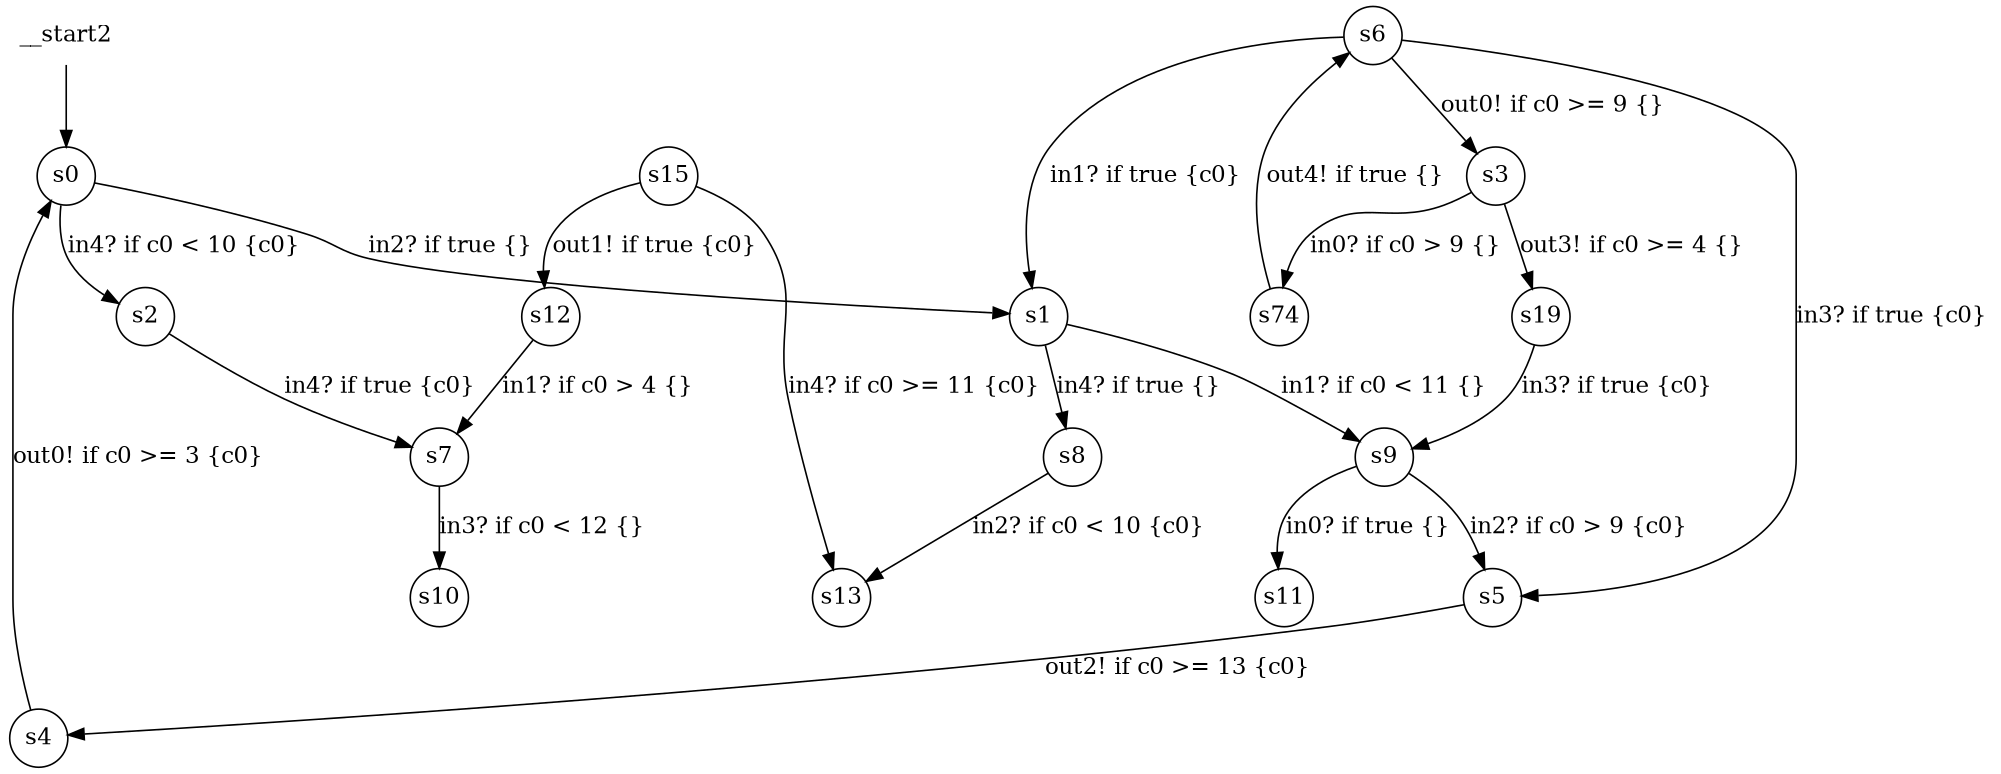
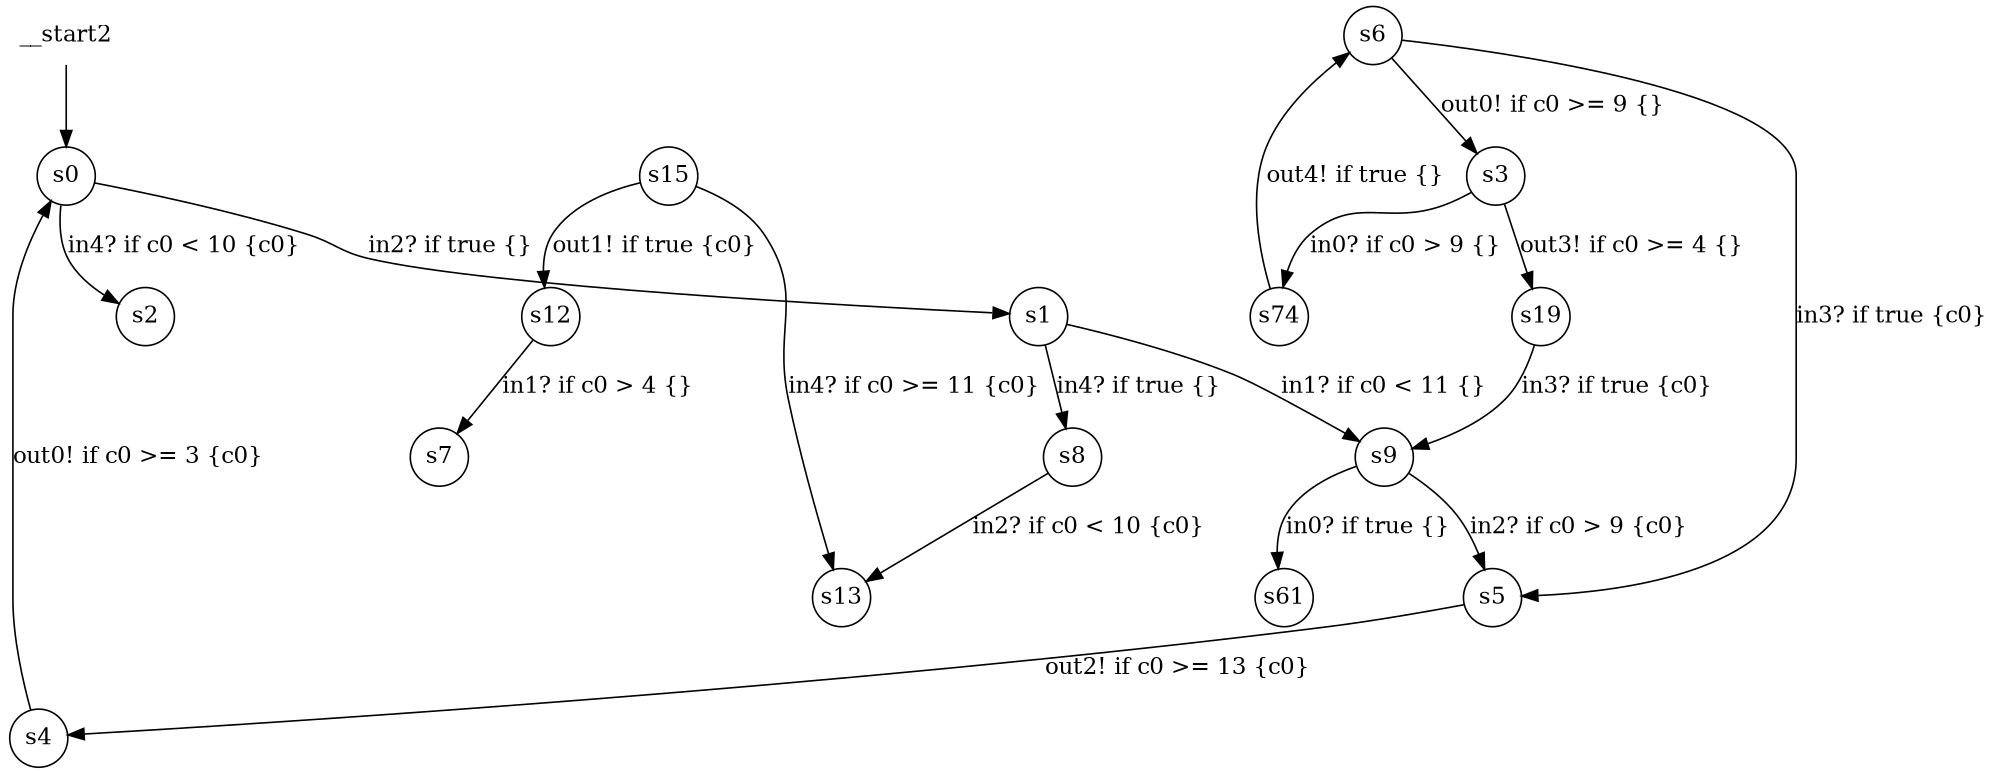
(1125, 87) -> none
(279, 396) -> none
(439, 598) -> none
(1284, 598) -> (1284, 598)
